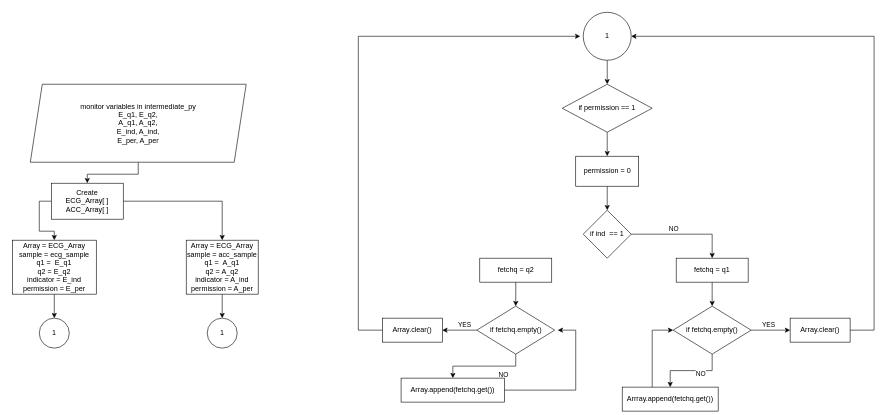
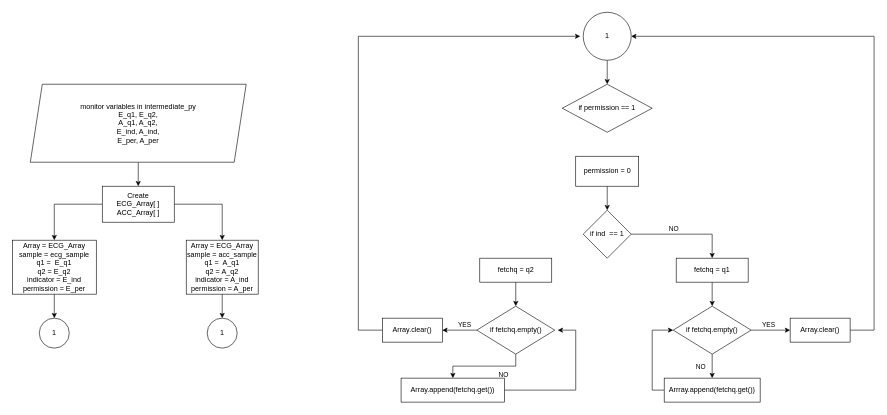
(608, 150) -> none
(87, 201) -> (138, 204)
(671, 399) -> (713, 390)
